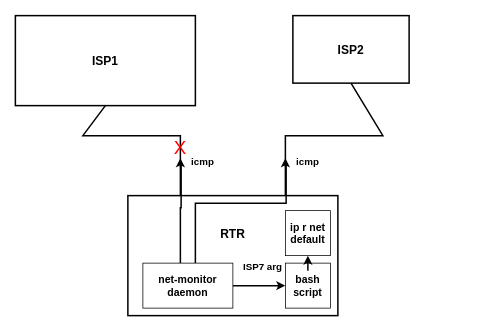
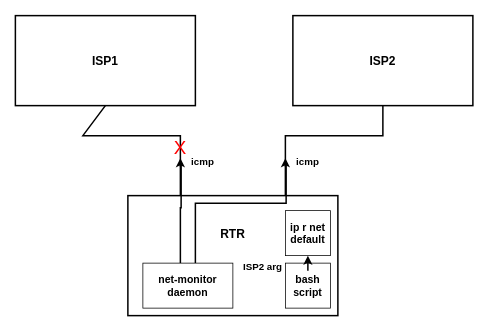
(351, 49) -> (383, 60)
(263, 267) -> (263, 267)
(256, 285) -> none
